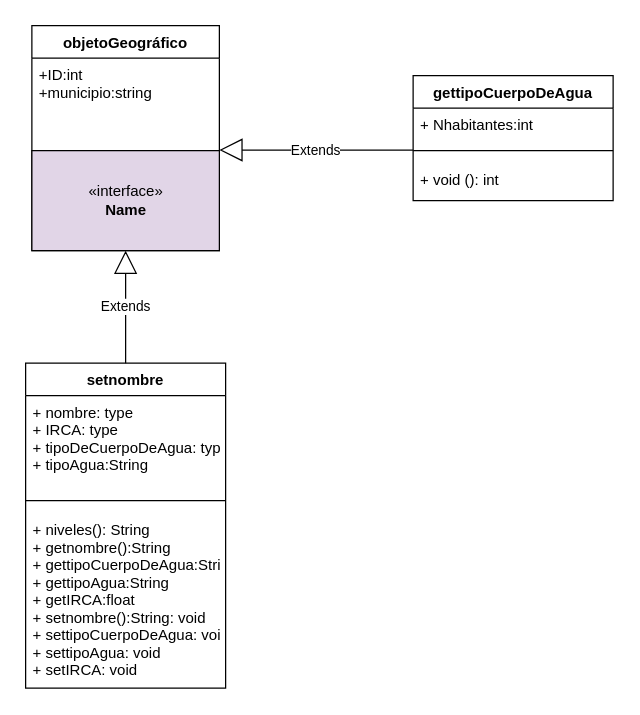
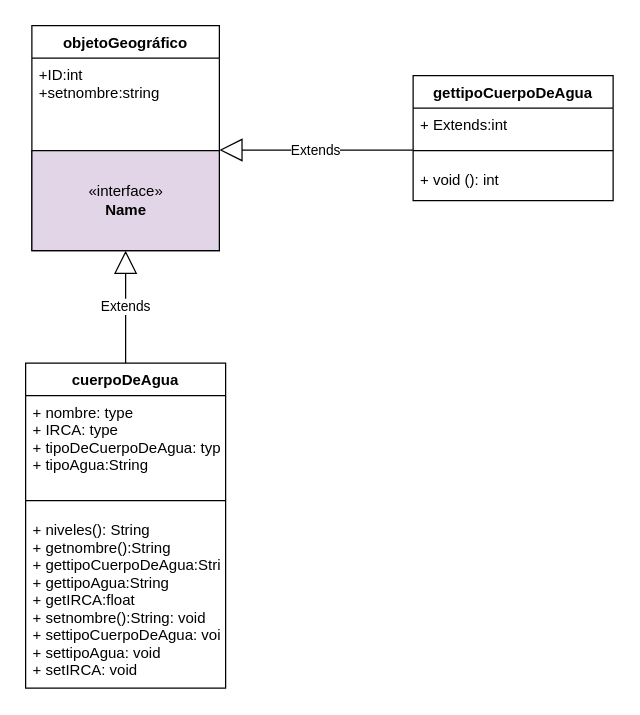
(64, 75) -> (64, 75)
(484, 125) -> (469, 125)
(125, 380) -> (125, 380)
